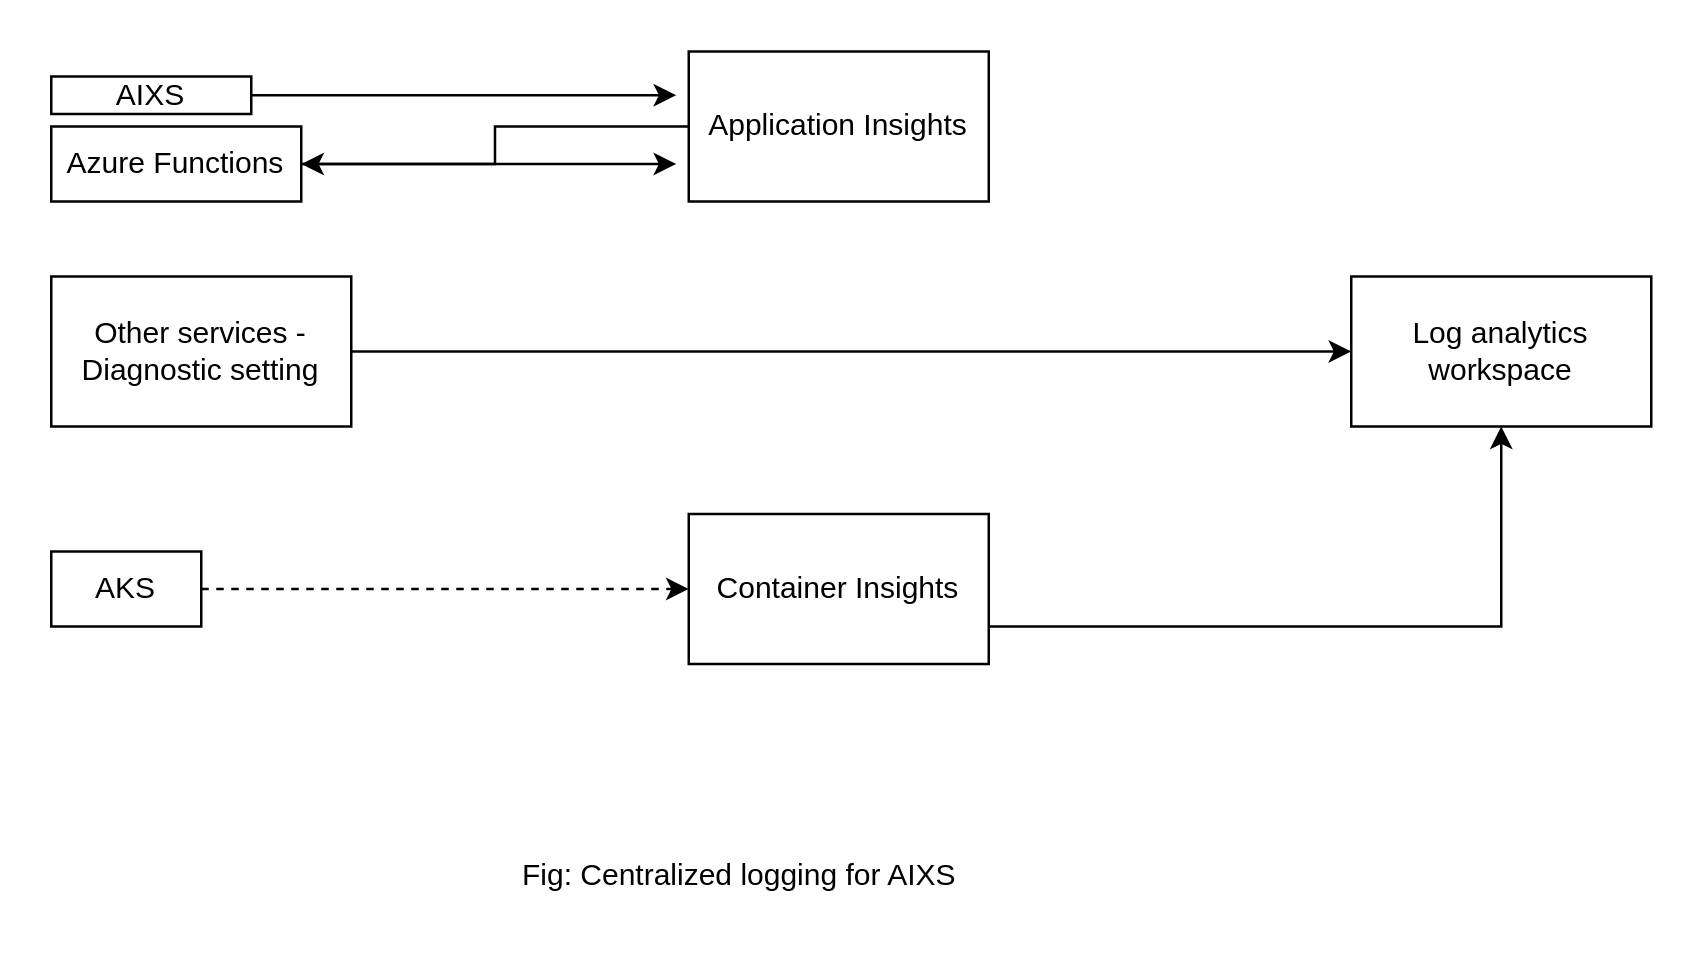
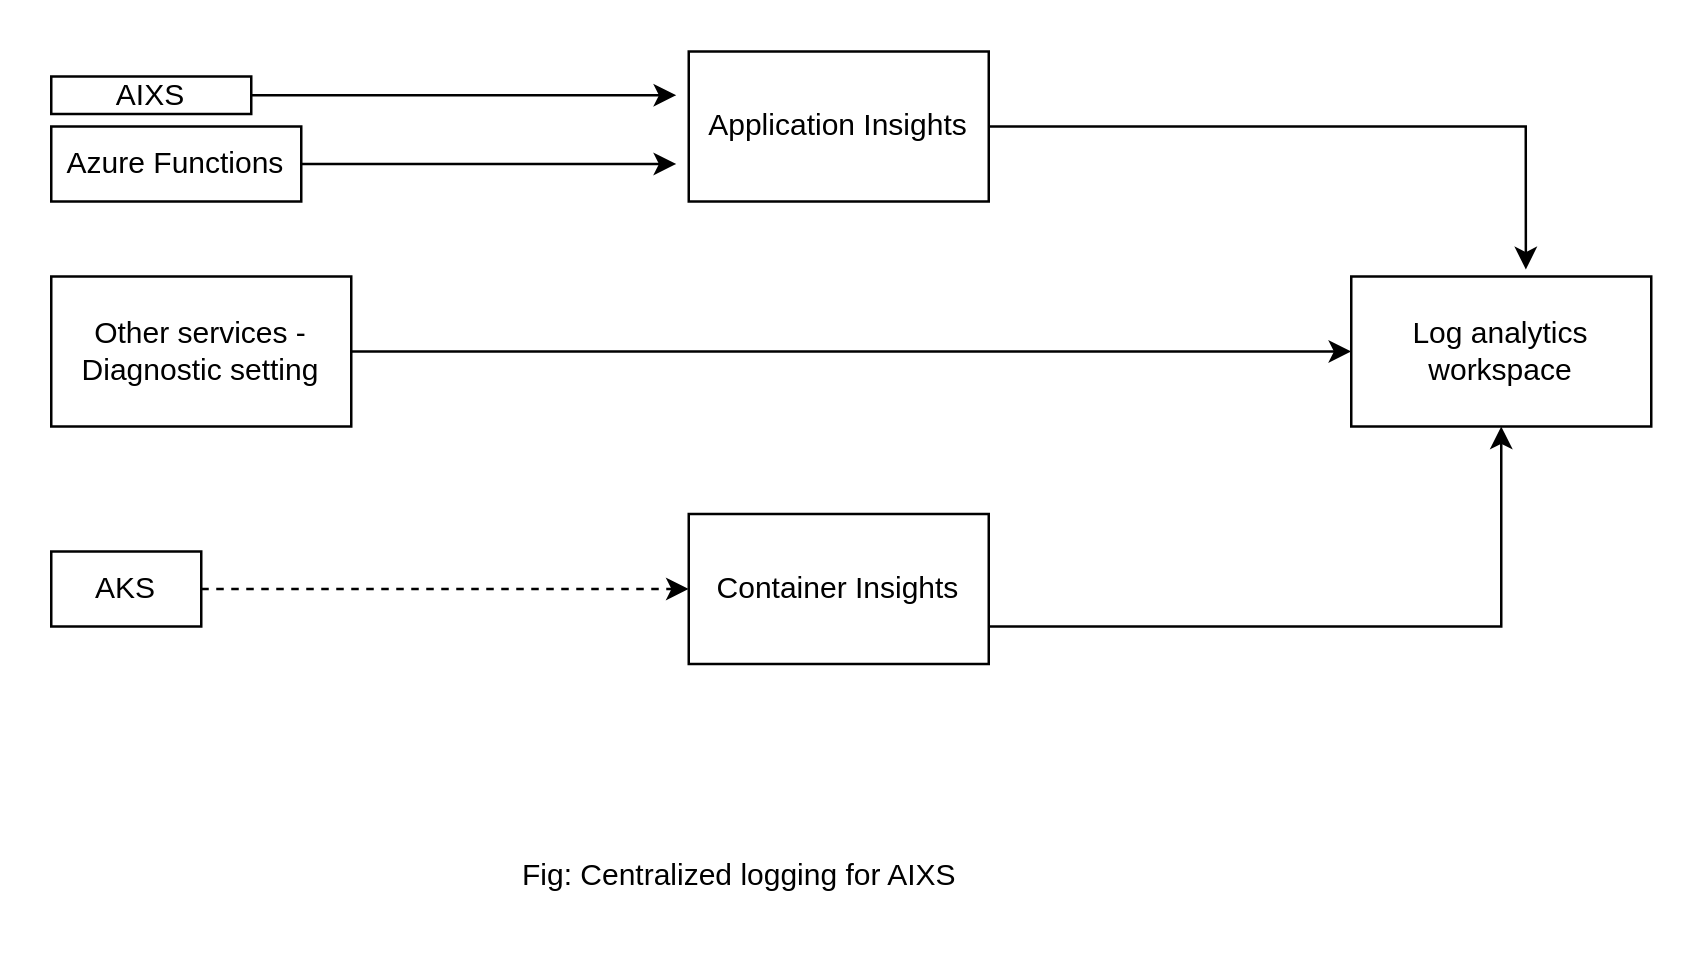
(575, 126) -> (1320, 126)
